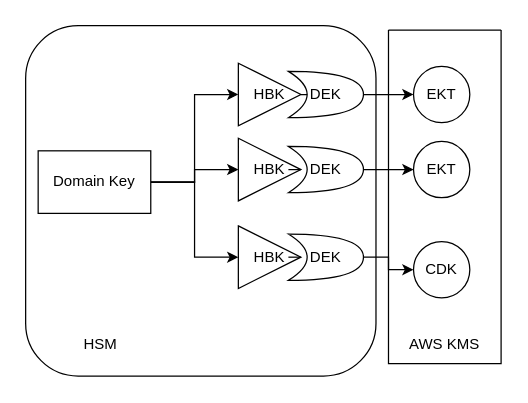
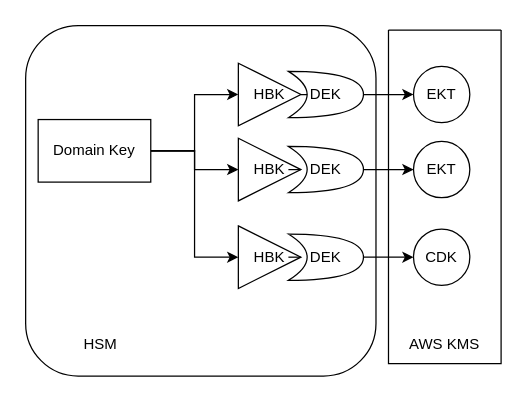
(94, 182) -> (94, 151)
(441, 269) -> (441, 257)
